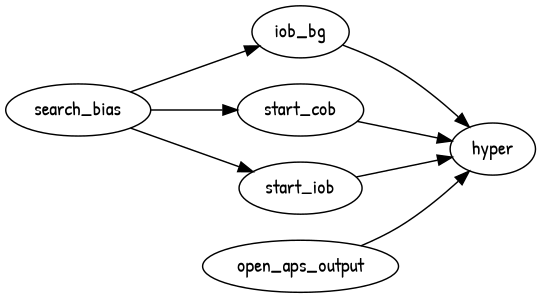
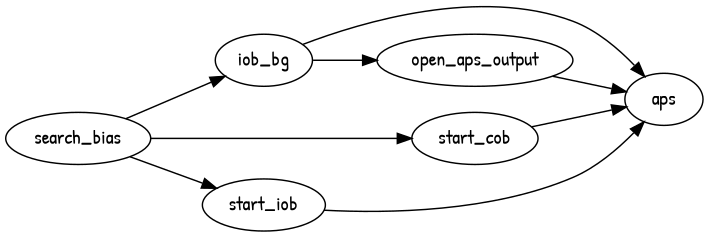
none -> (338, 60)
(493, 149) -> (664, 99)
